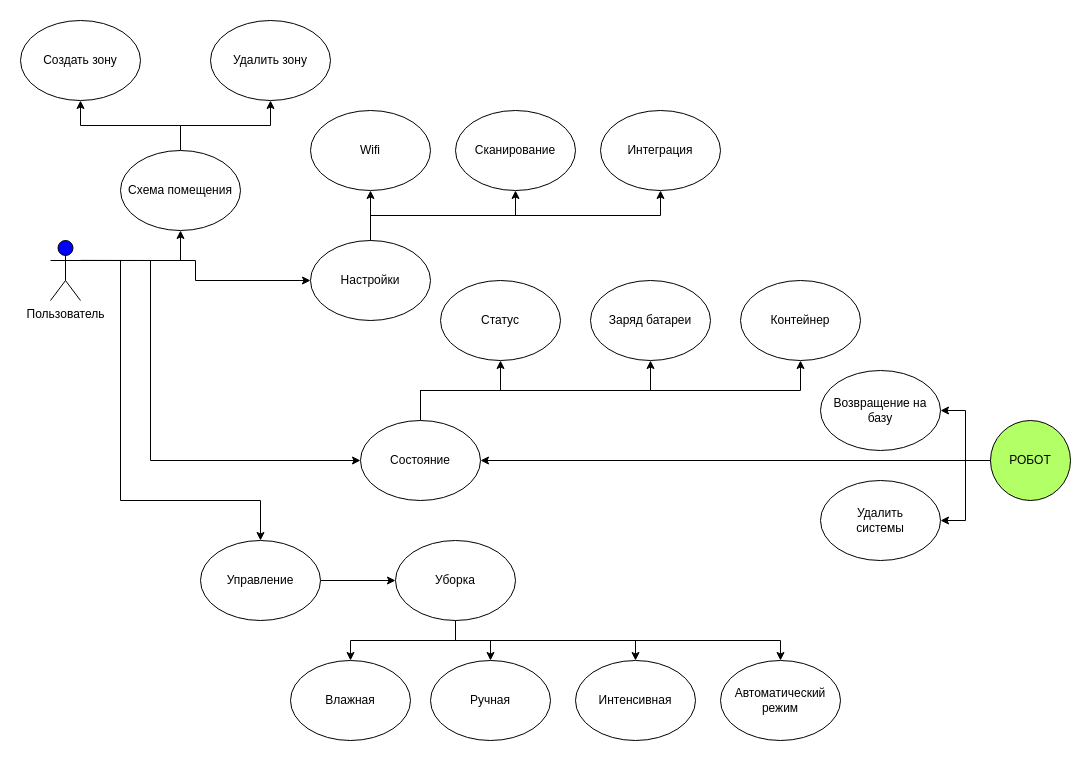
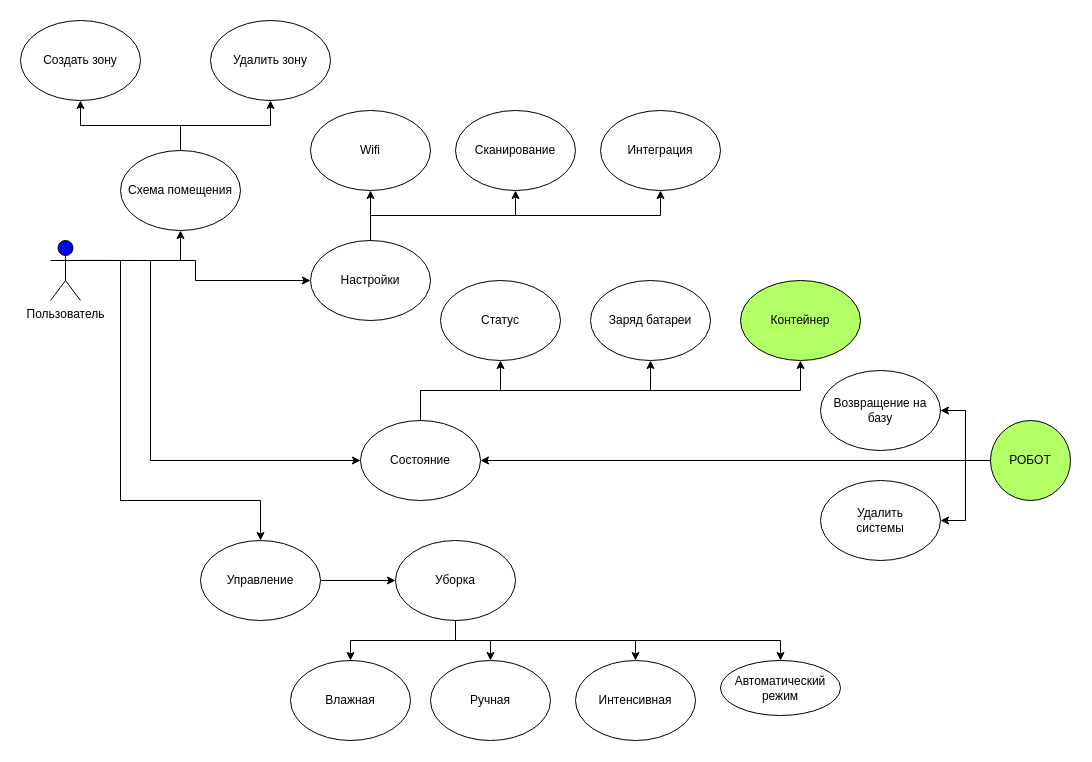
(801, 321) -> (801, 321)
(781, 701) -> (781, 688)
